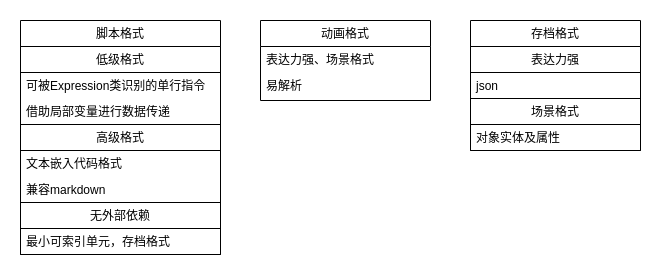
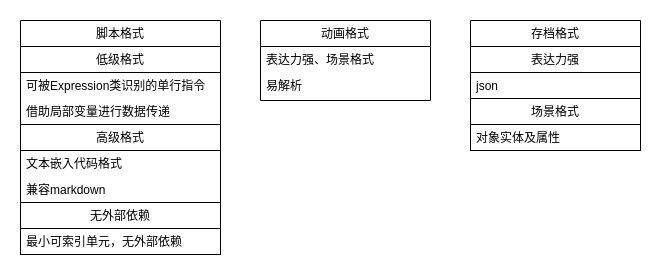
(98, 242) -> (104, 242)
